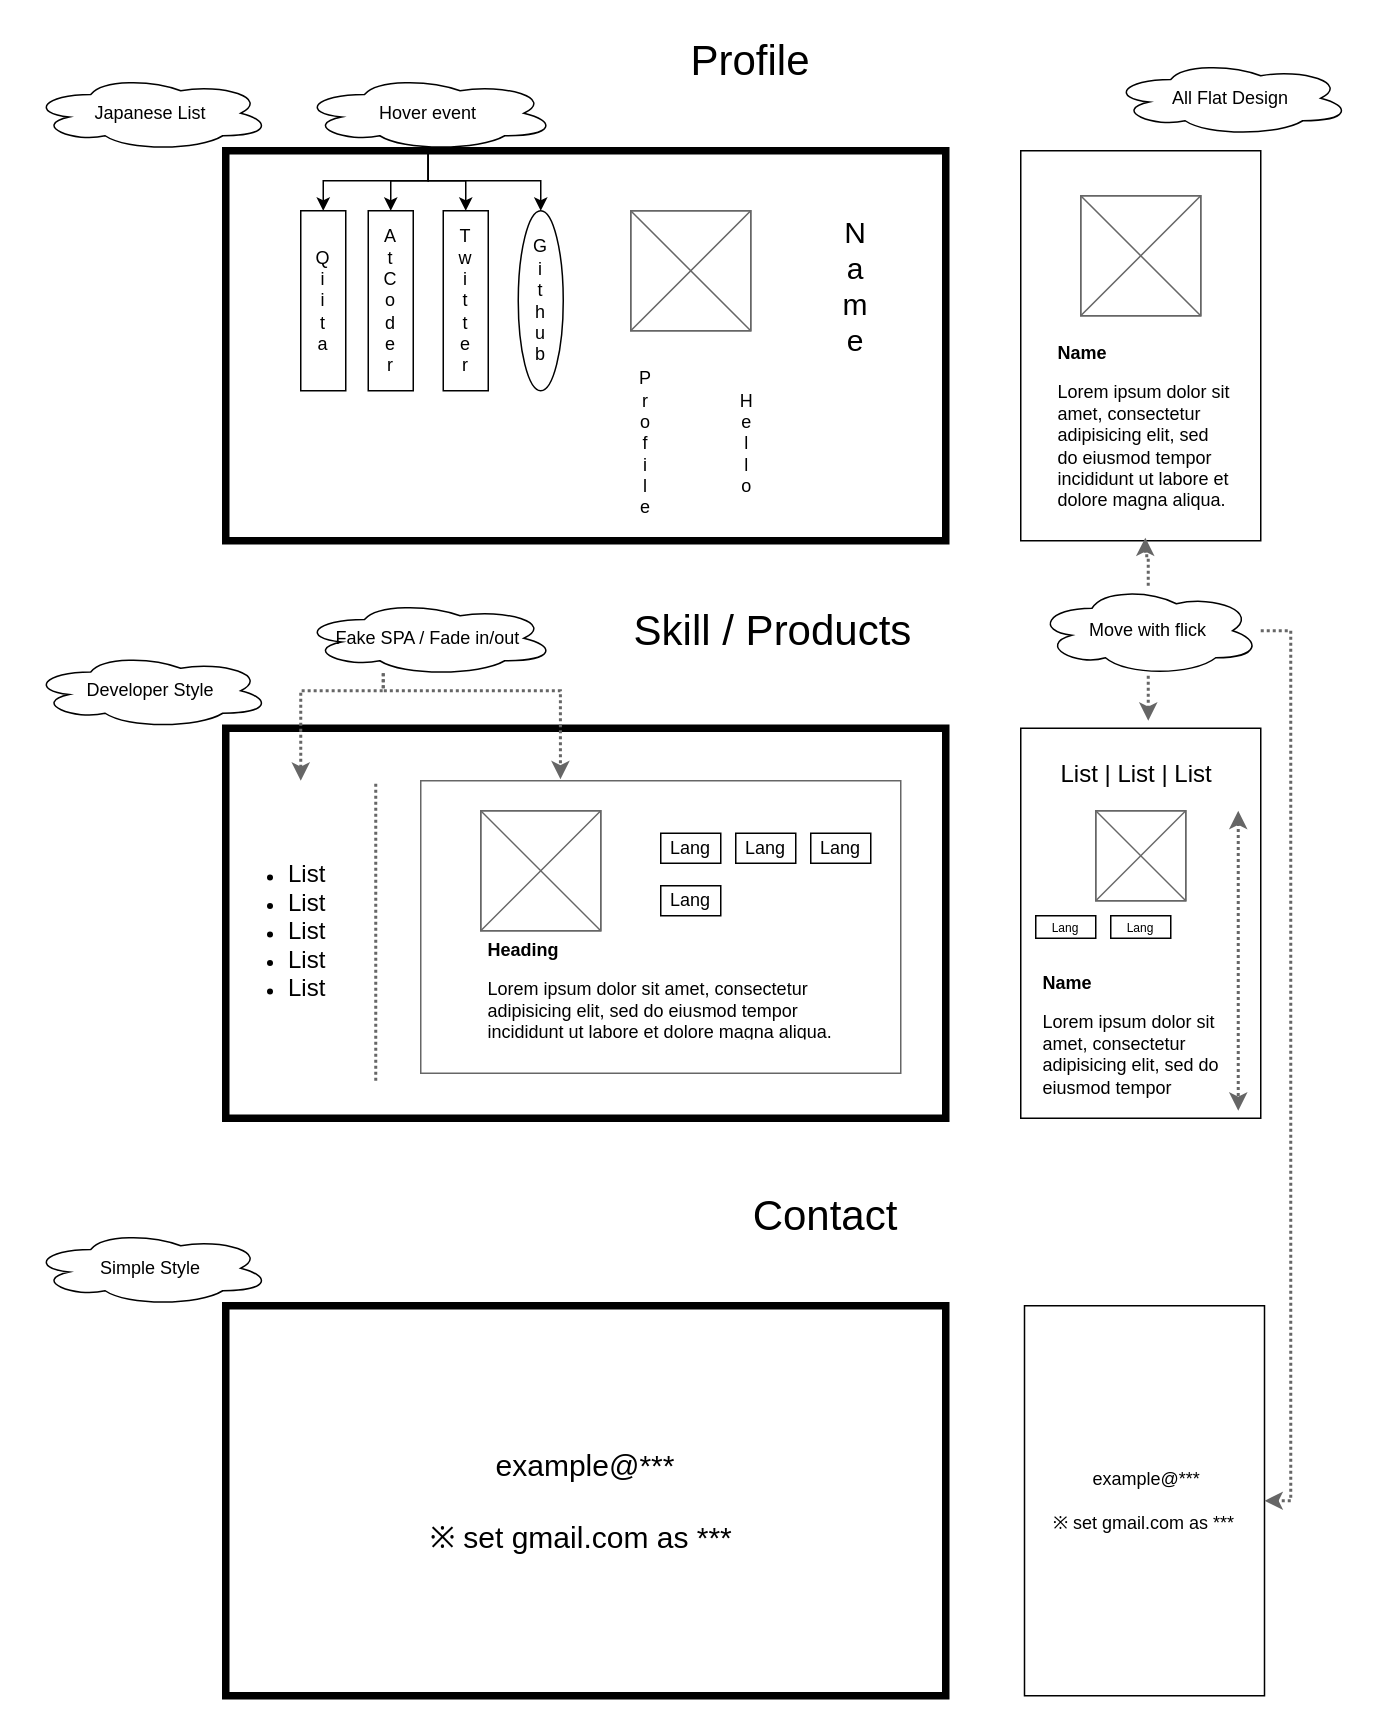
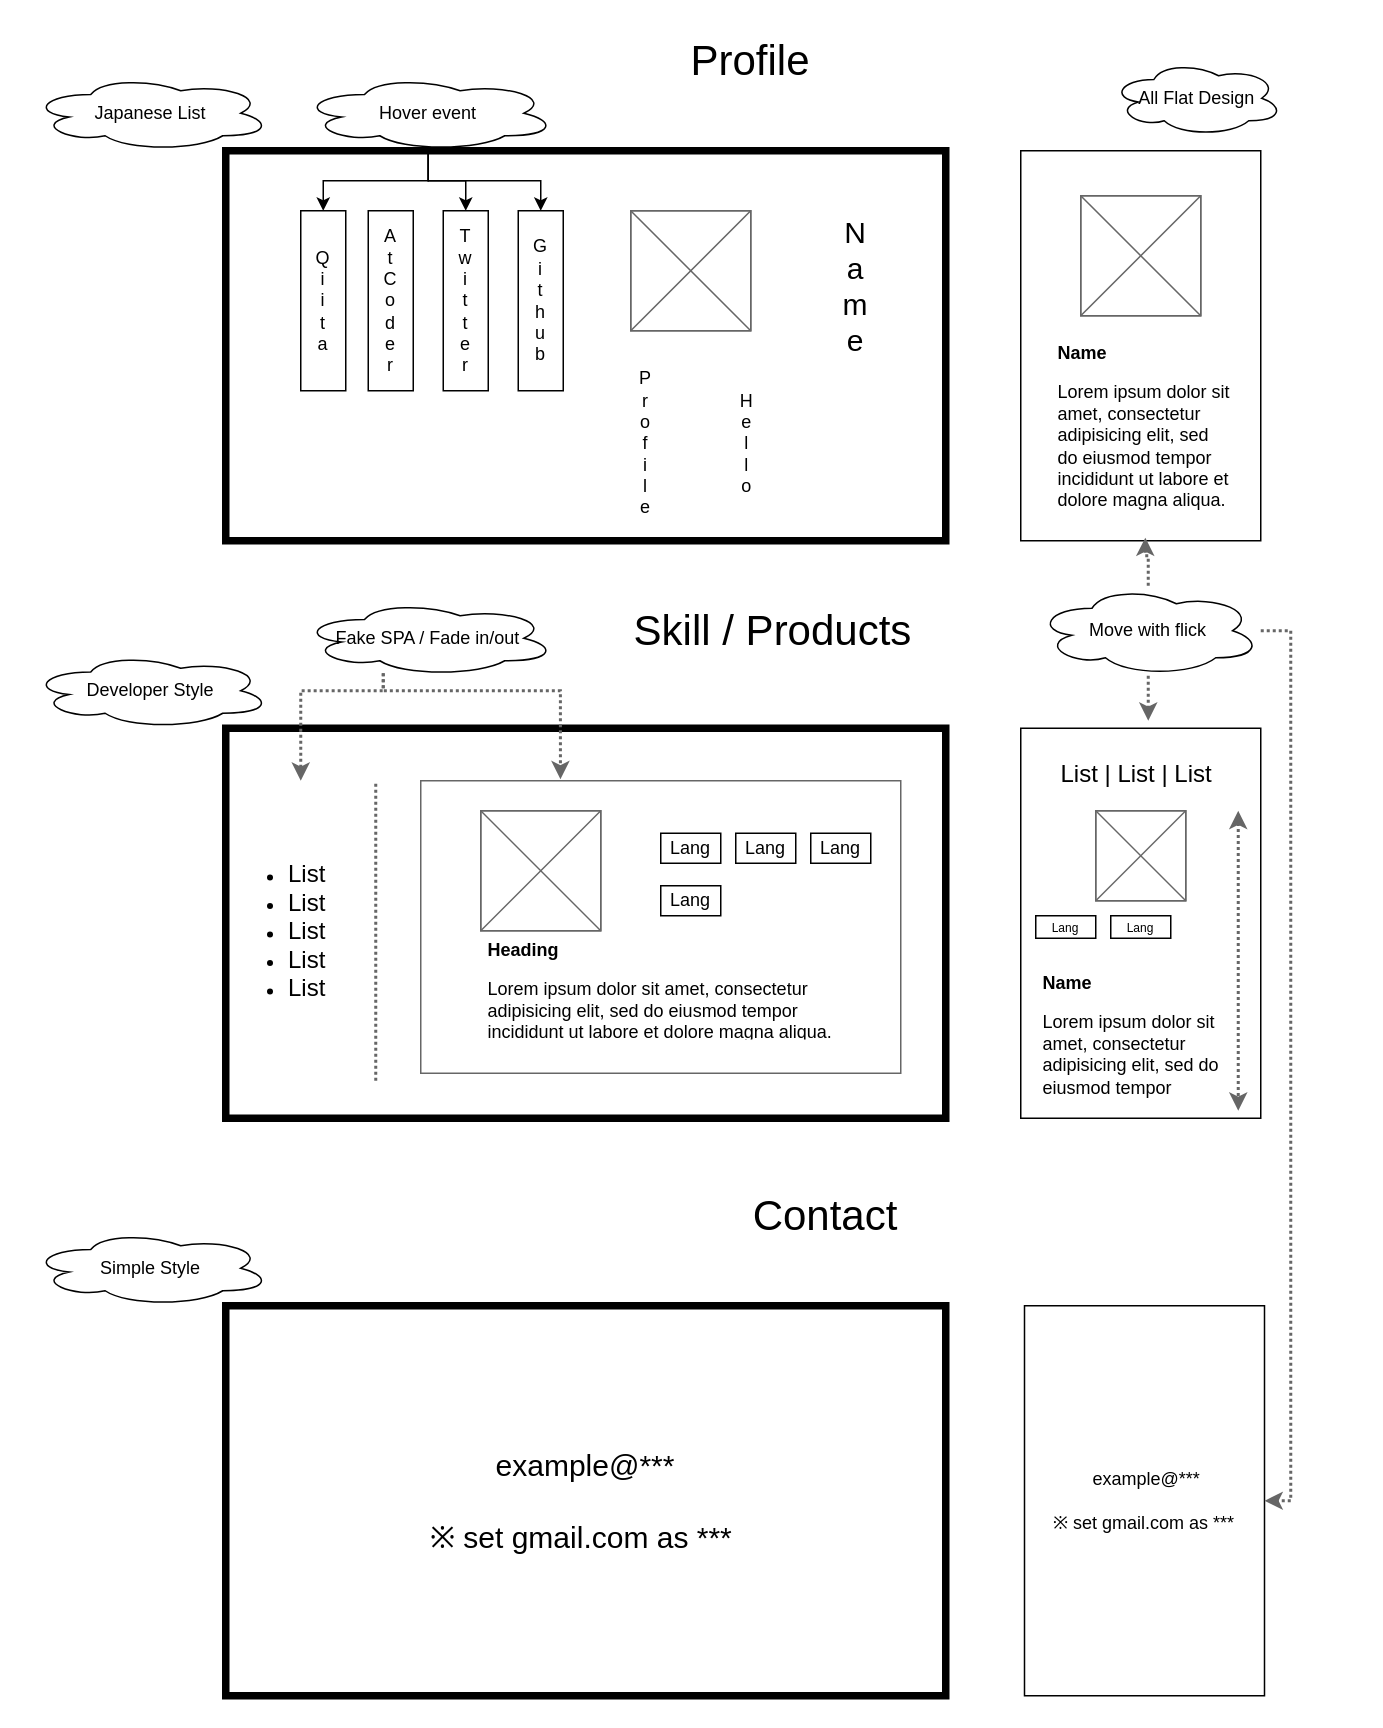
(1231, 98) -> (1197, 98)
(391, 191) -> none
(541, 301) -> (541, 301)
